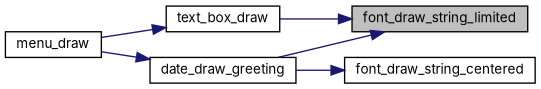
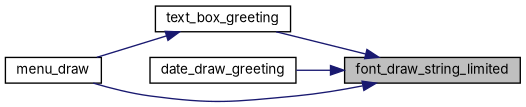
(223, 19) -> (223, 19)
(119, 55) -> (228, 101)
(440, 70) -> none
